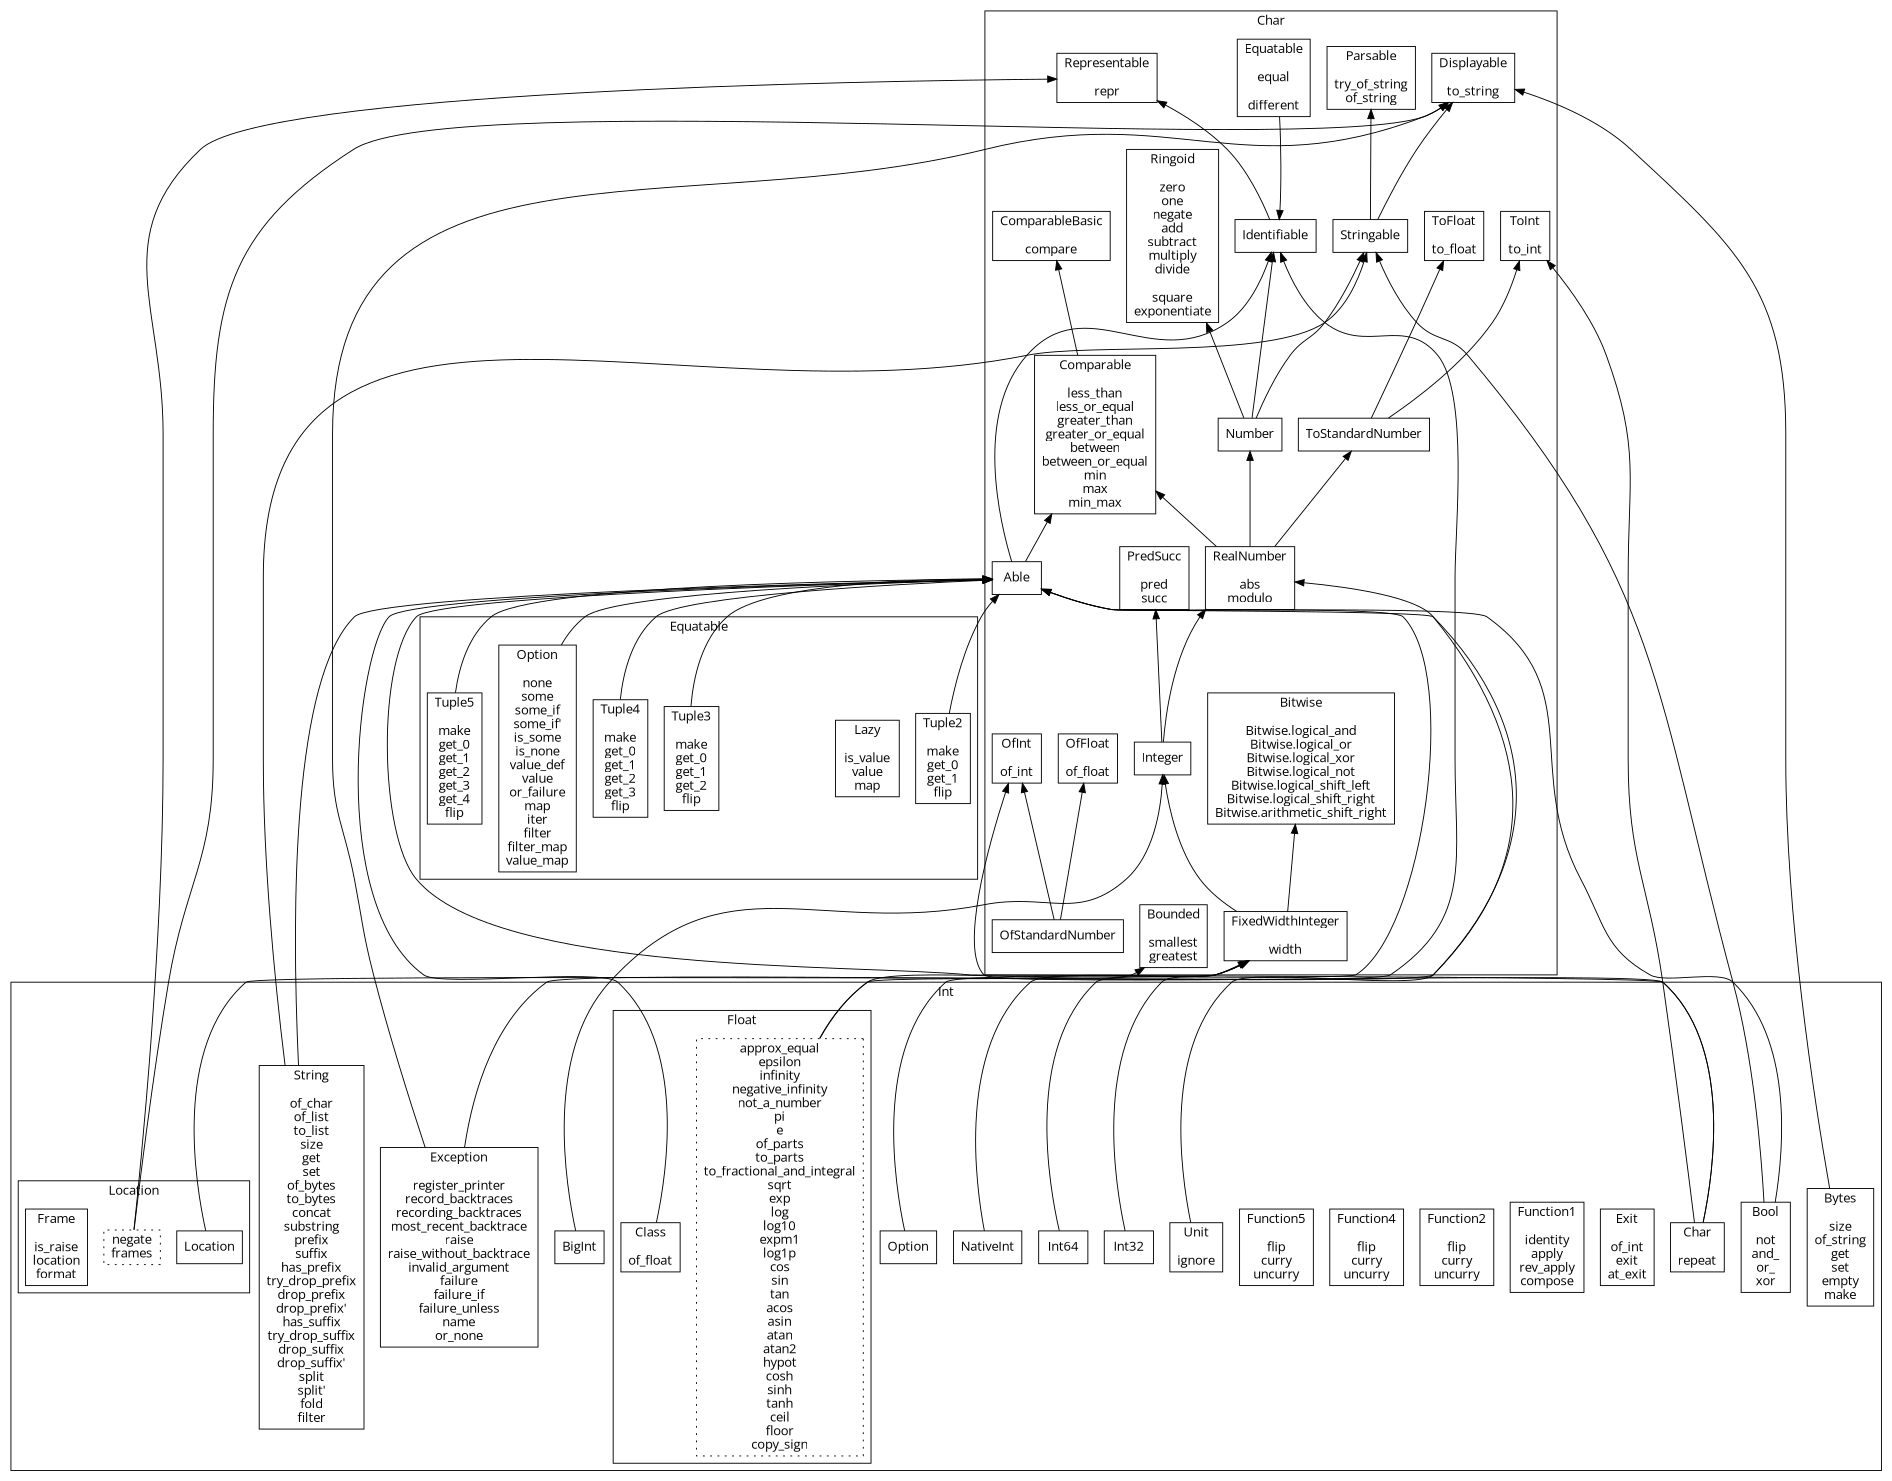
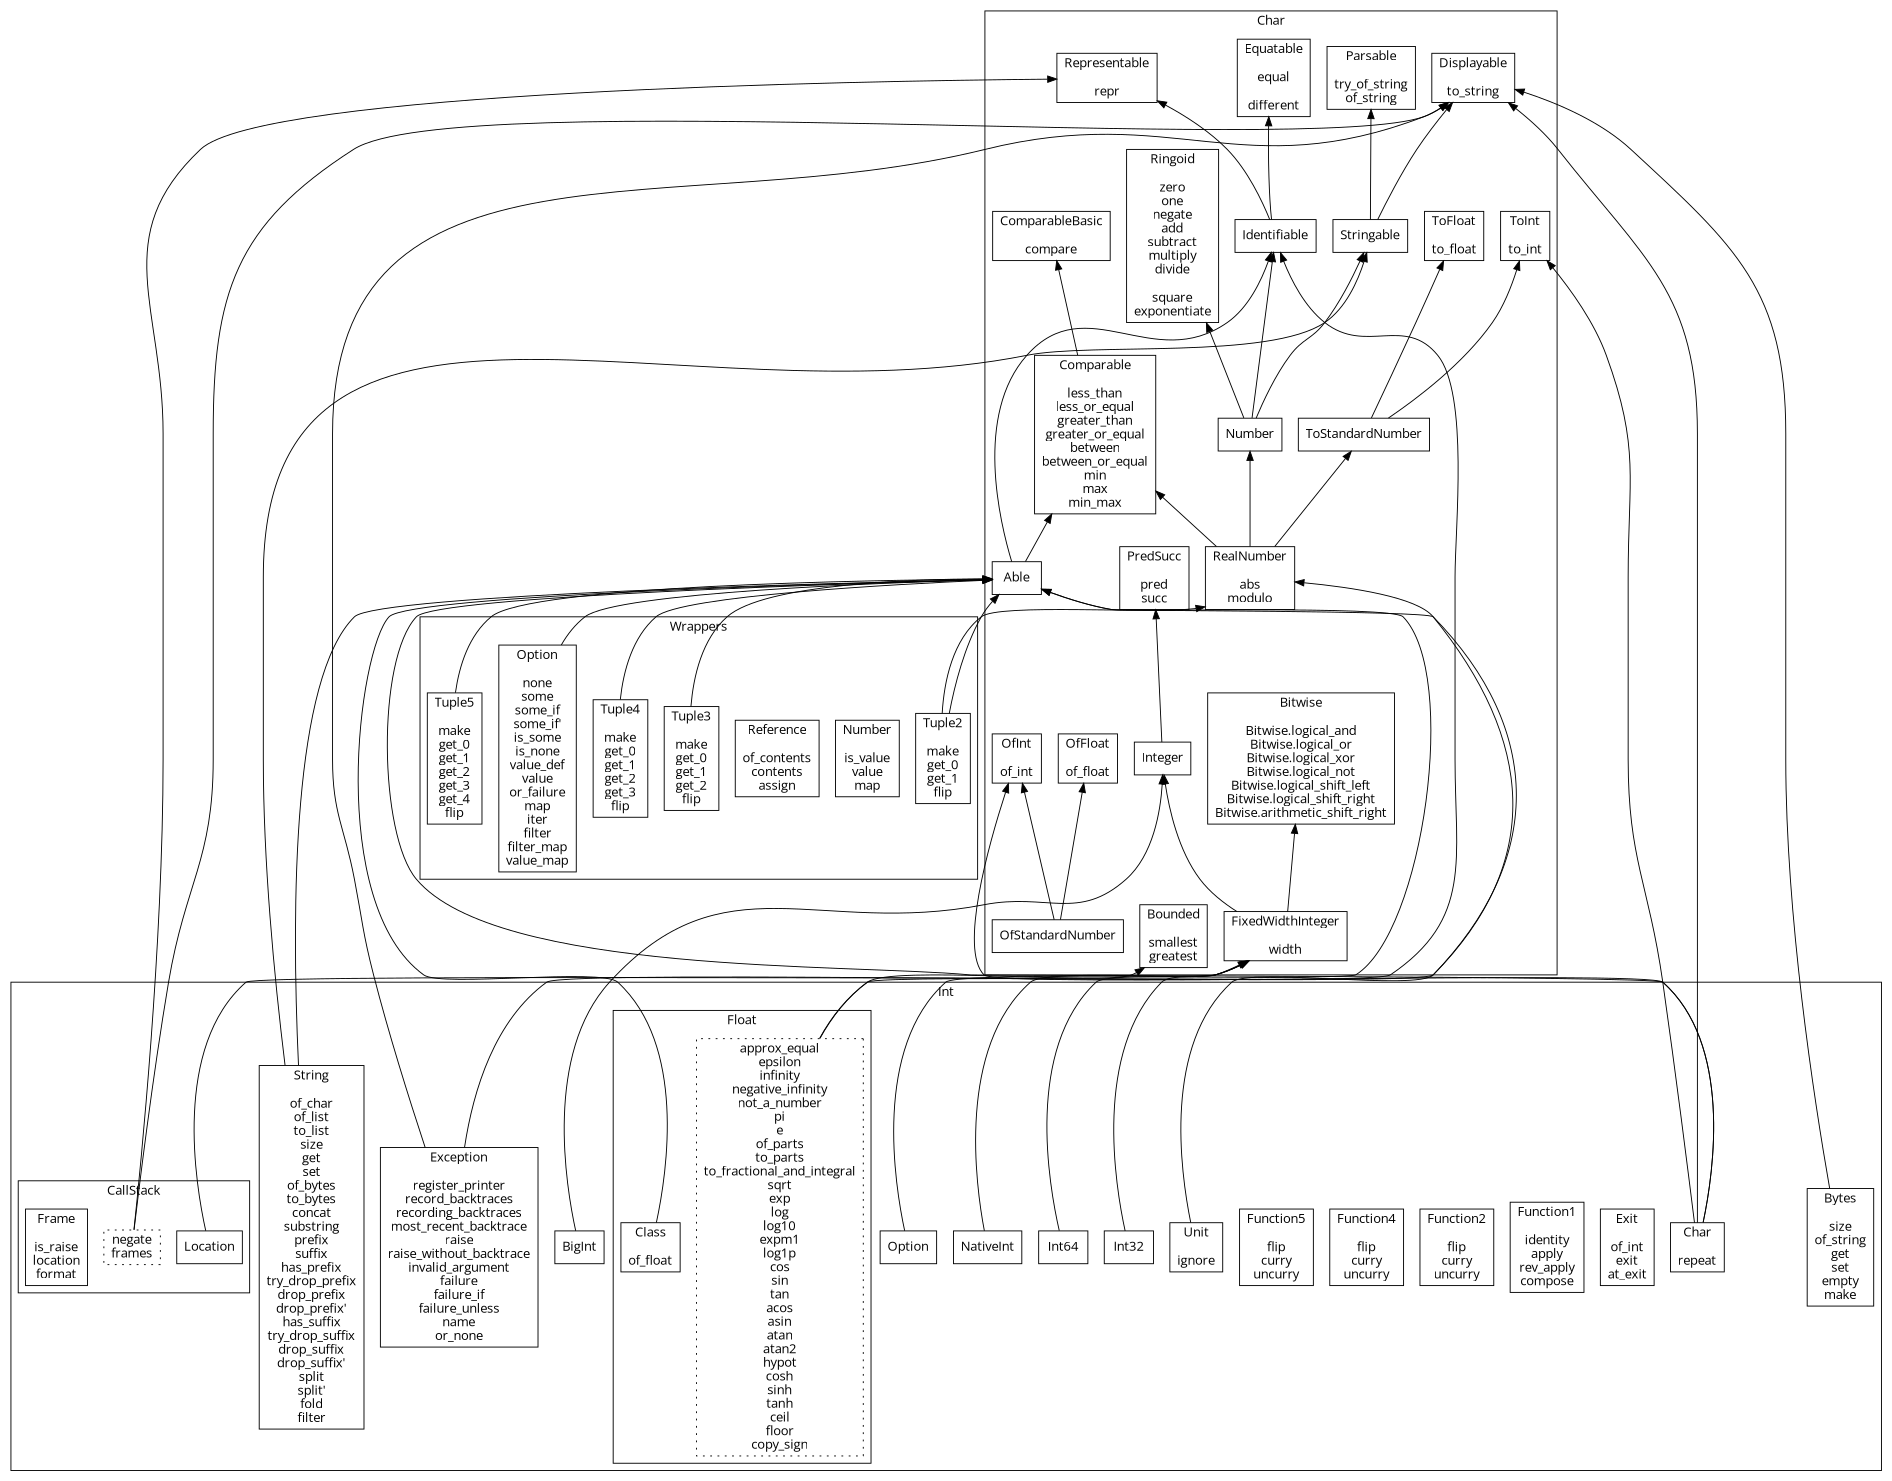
(1281, 163) -> (1269, 173)
(699, 627) -> (699, 627)
none -> (1697, 636)
(1174, 677) -> (1035, 610)
none -> (777, 758)
(867, 758) -> (867, 758)
(134, 1191) -> (134, 1191)
(1766, 1247) -> none
